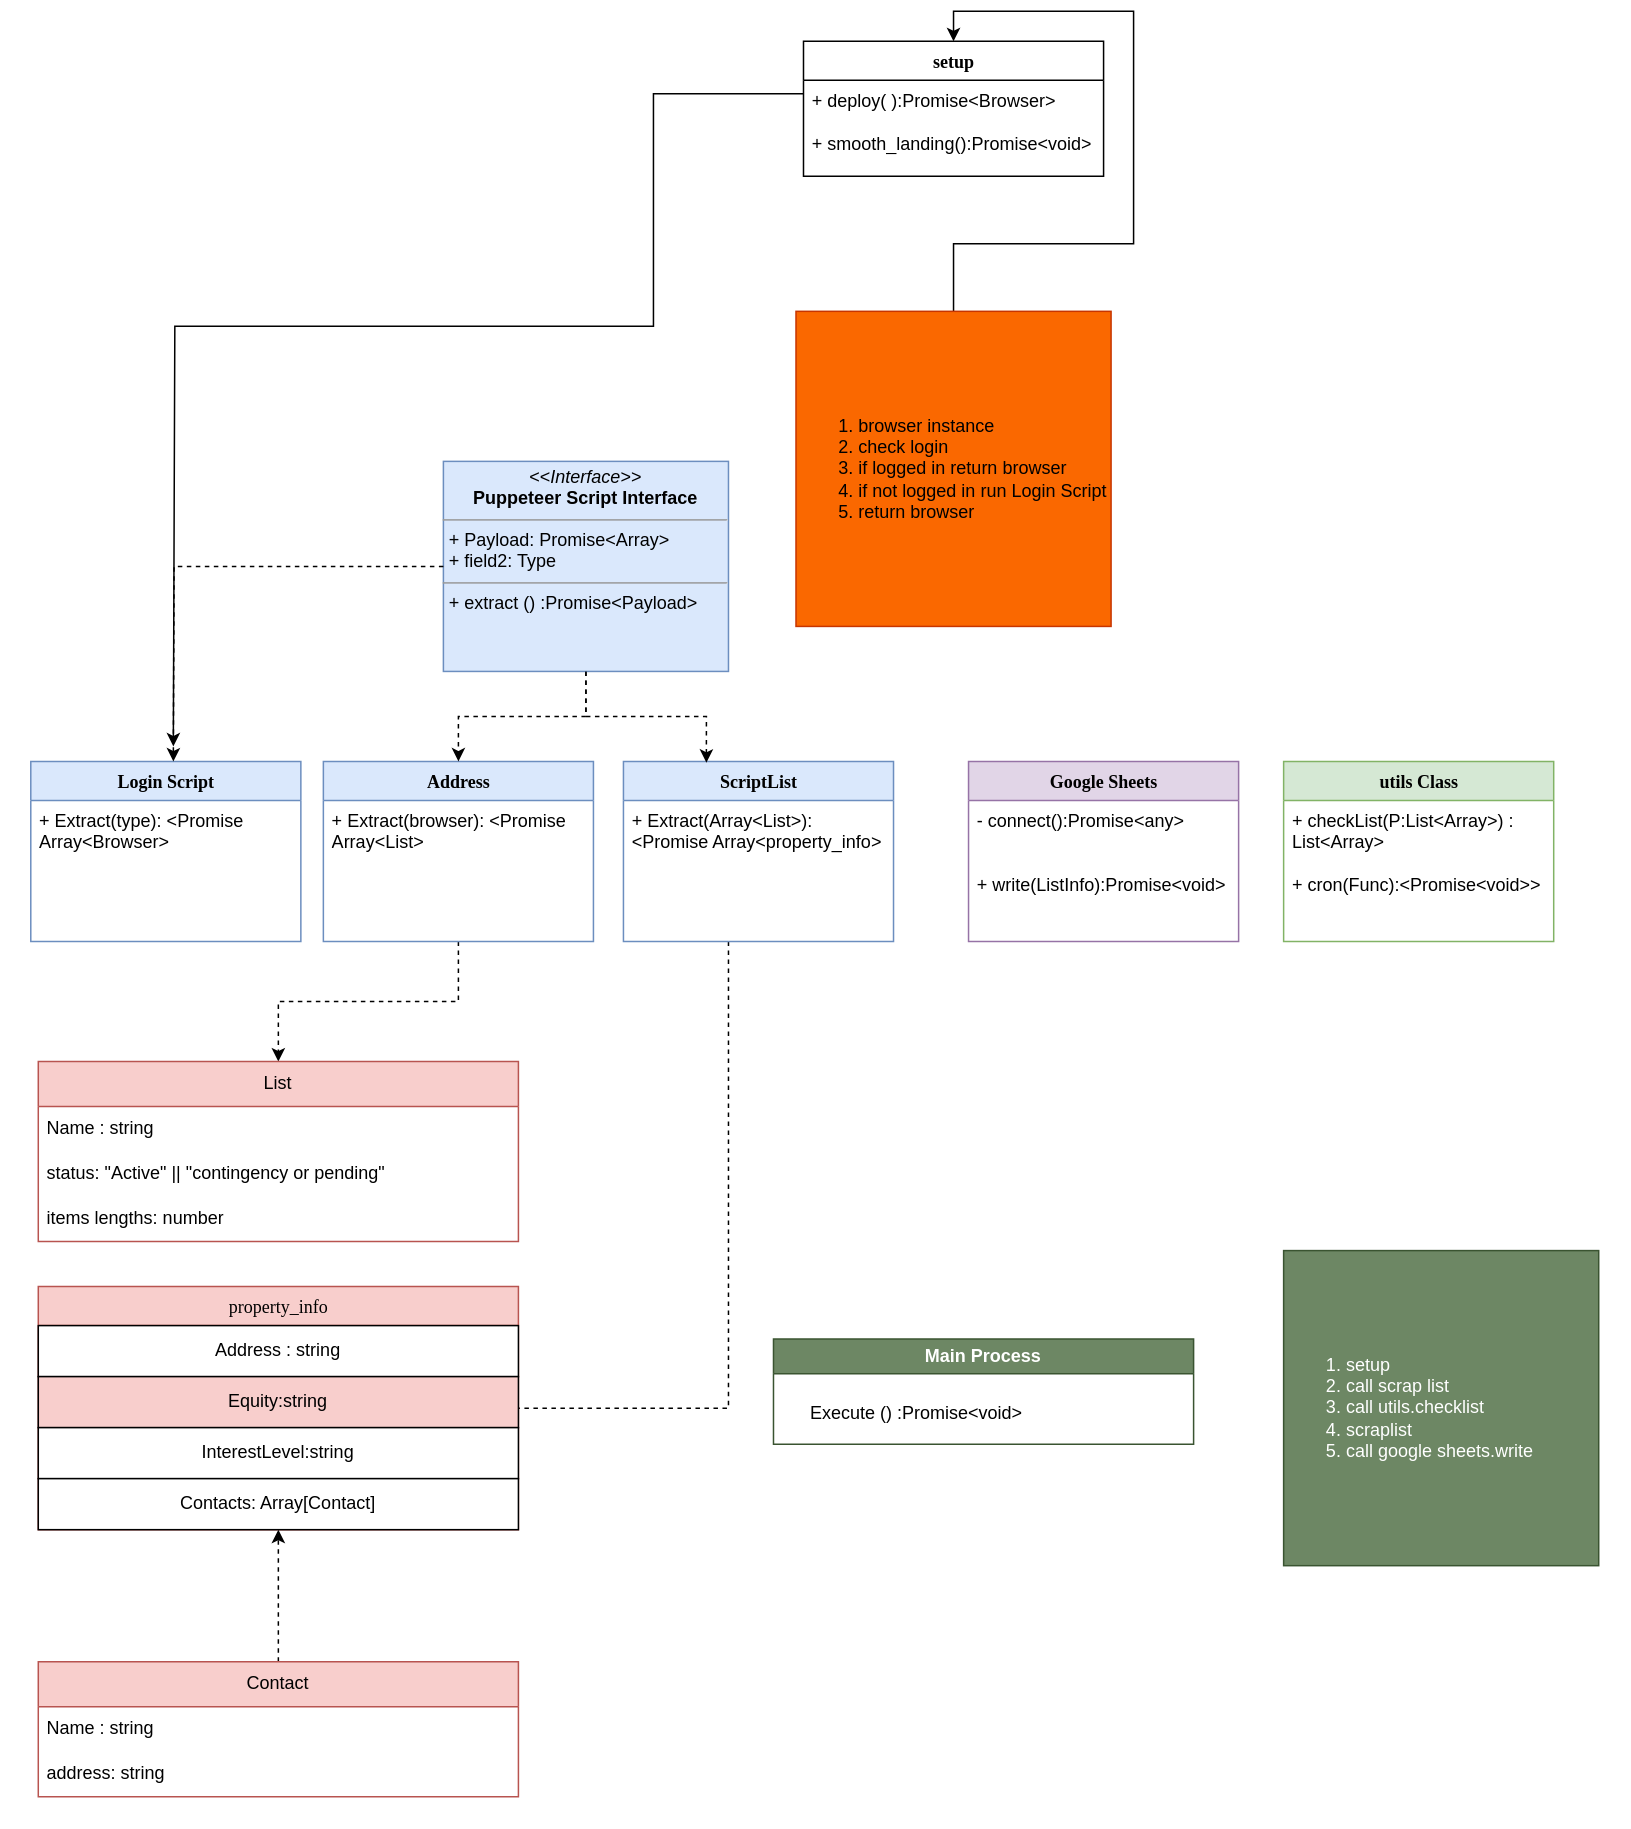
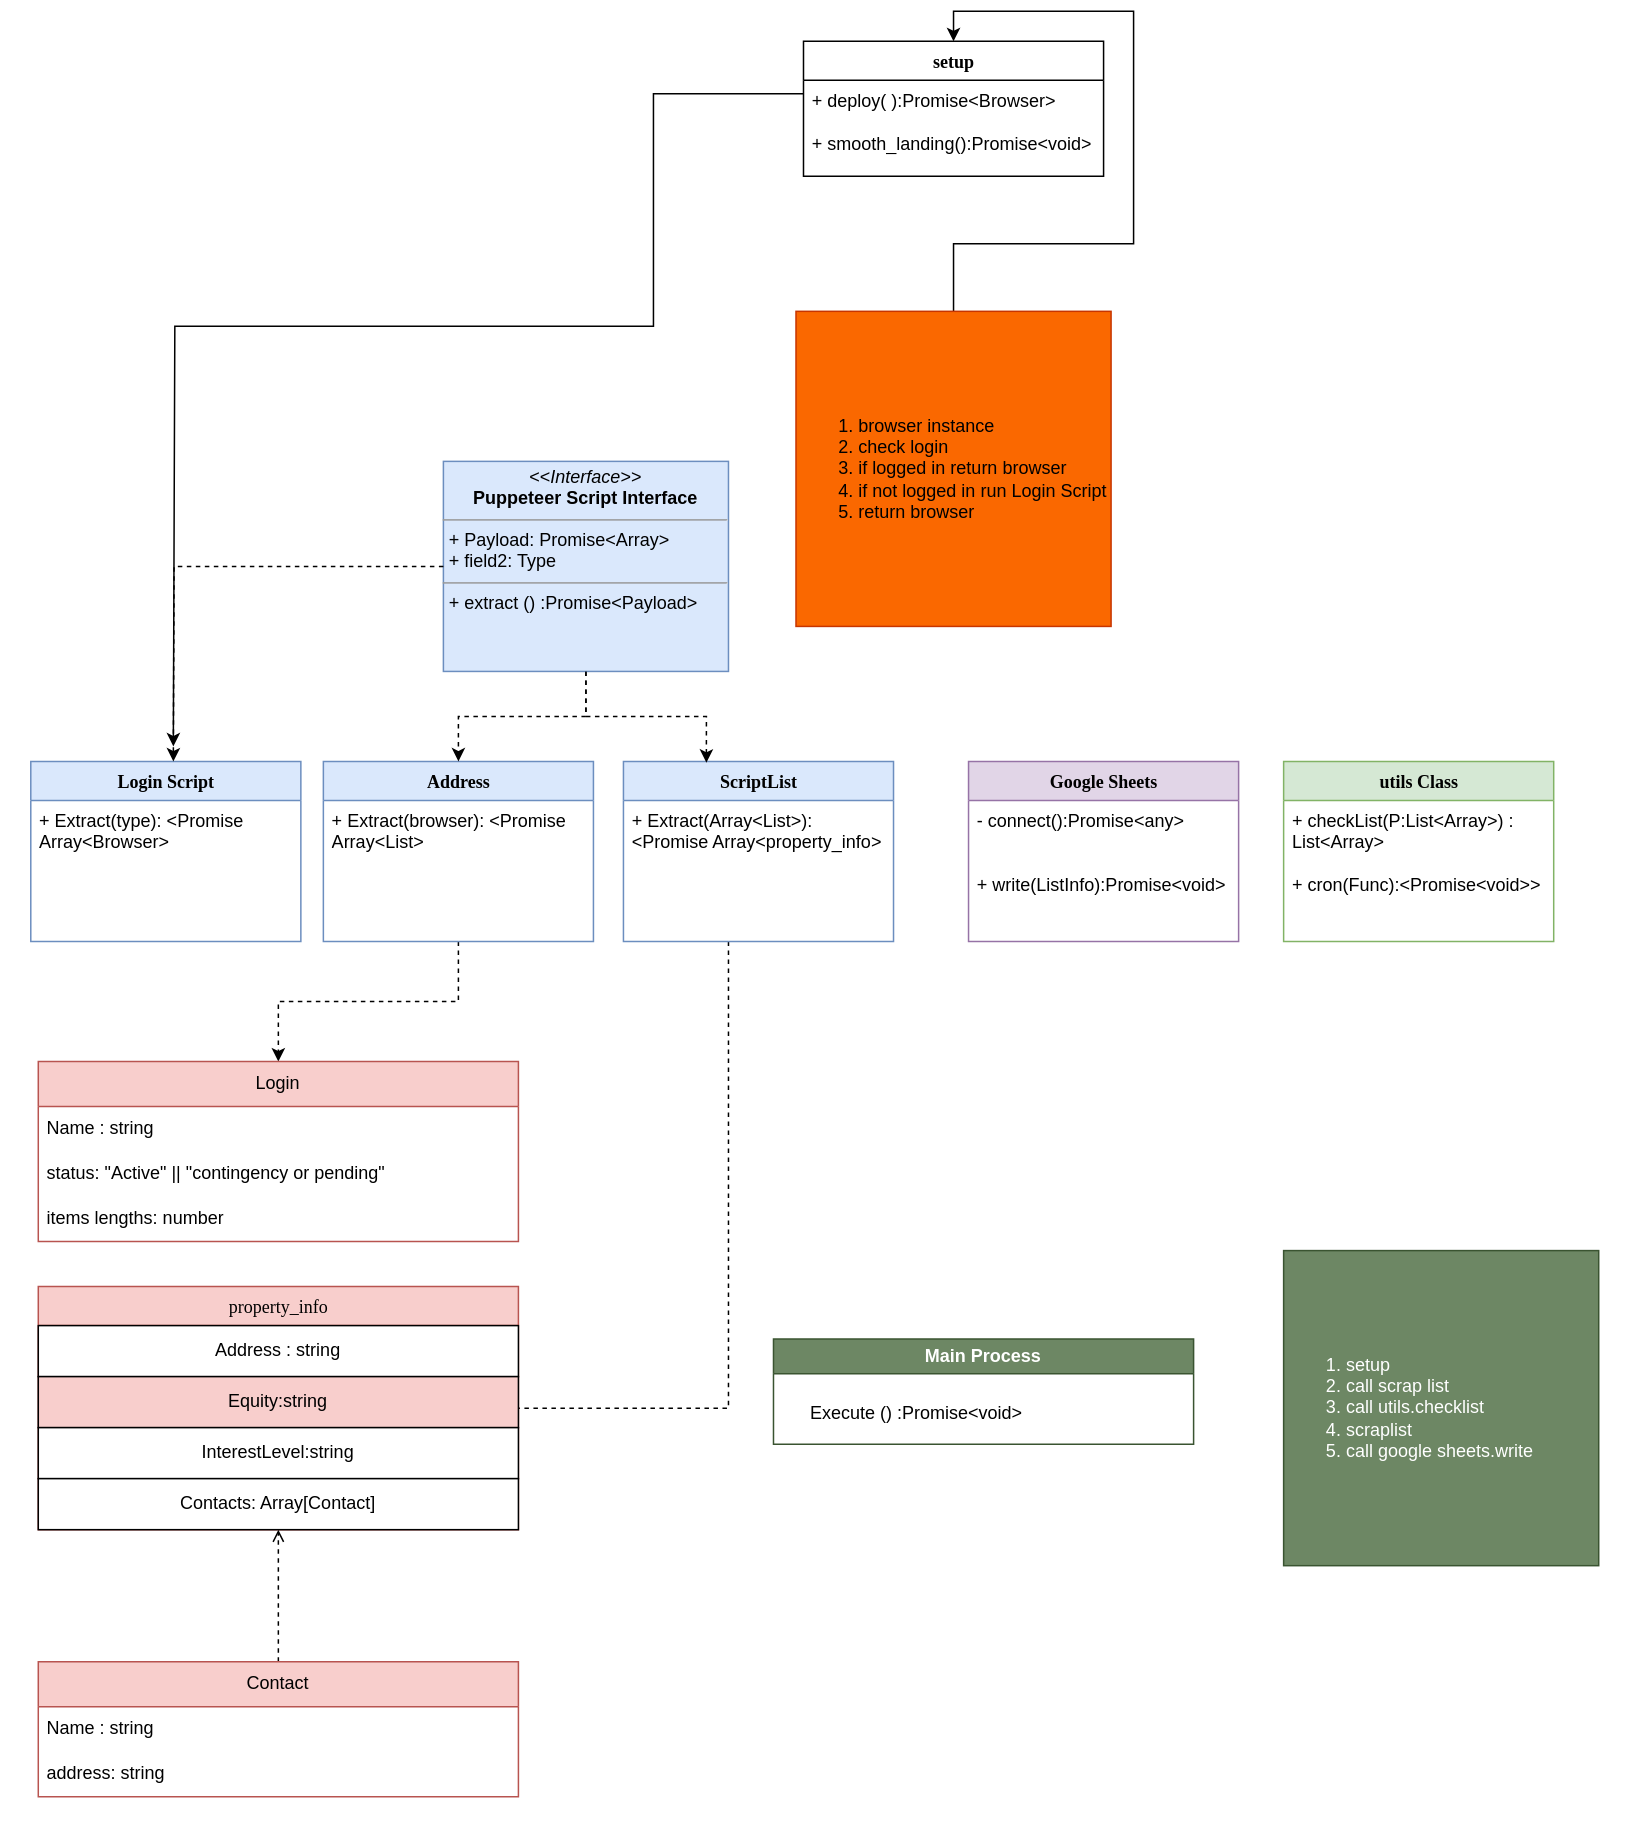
(278, 1084) -> (278, 1084)
(278, 1541) -> (278, 1538)
